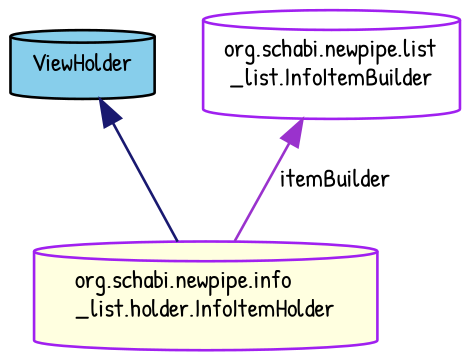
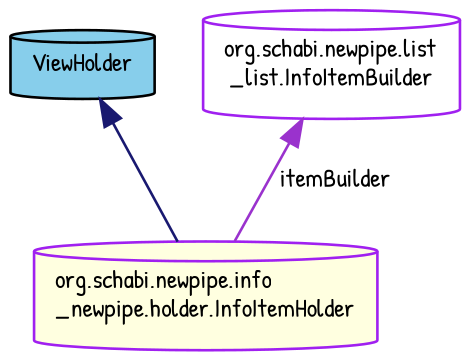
(206, 296) -> (206, 296)
